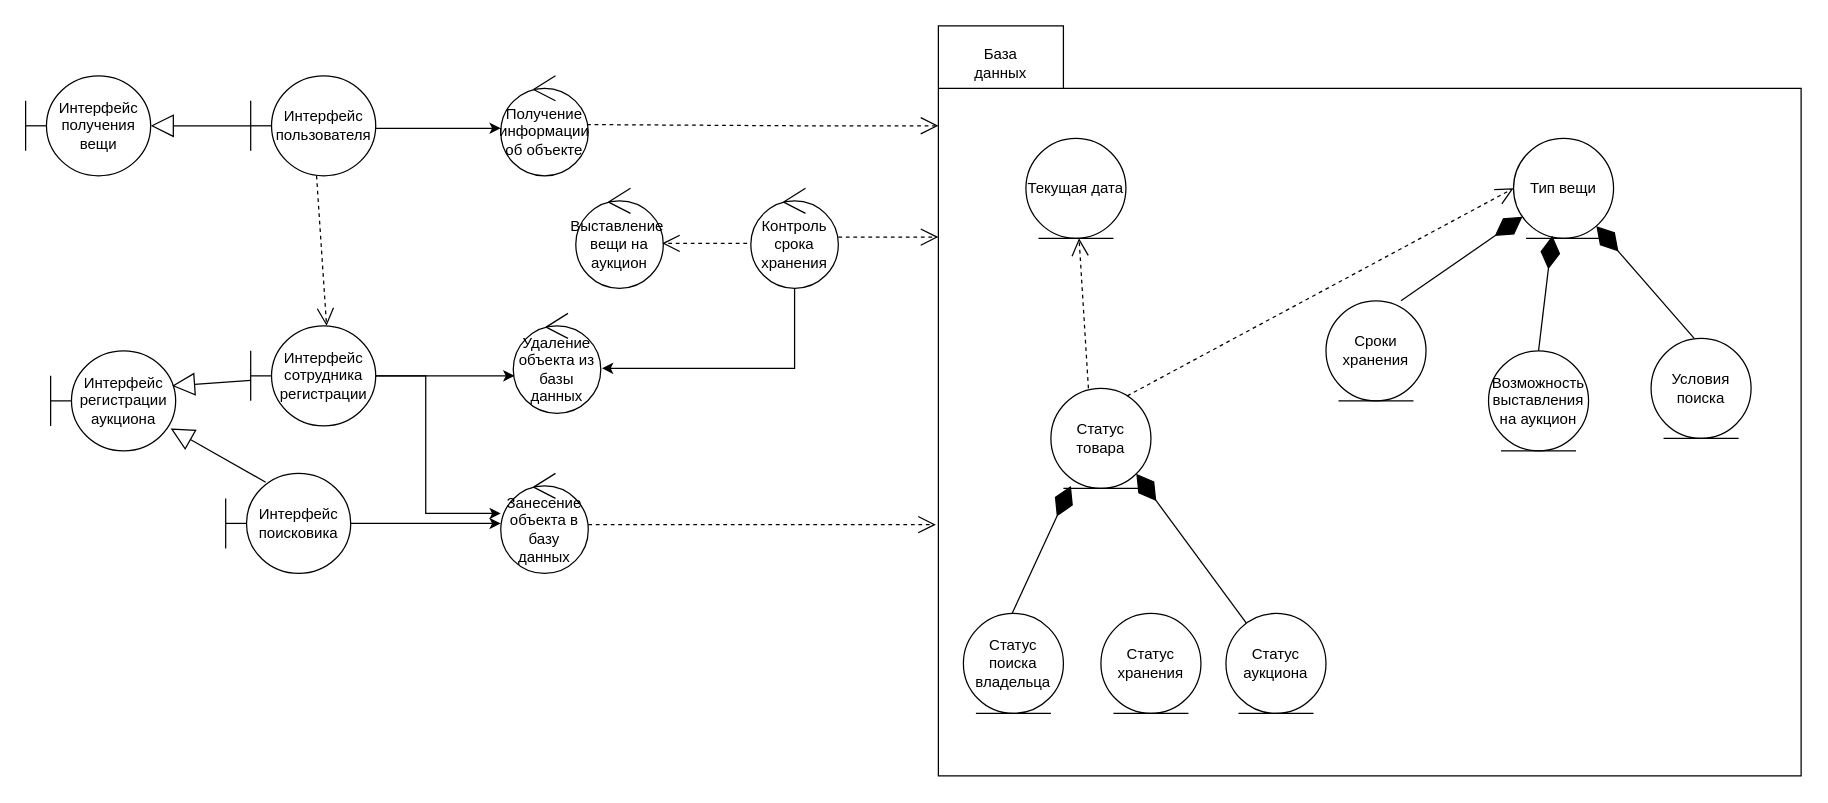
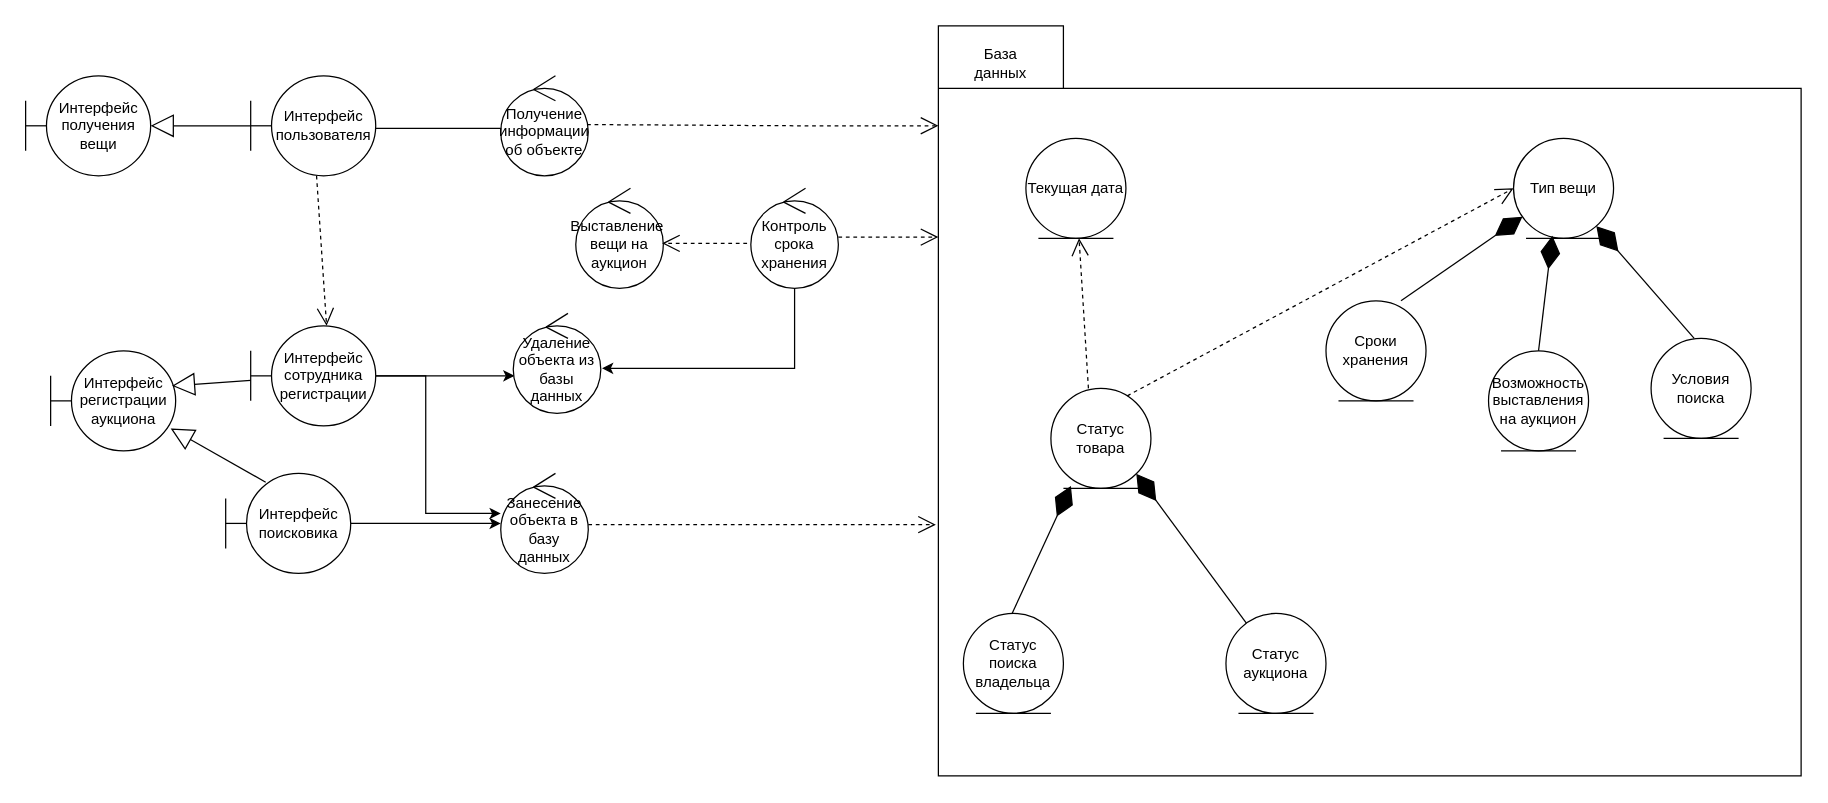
(491, 128) -> (494, 128)
(1151, 663) -> none
